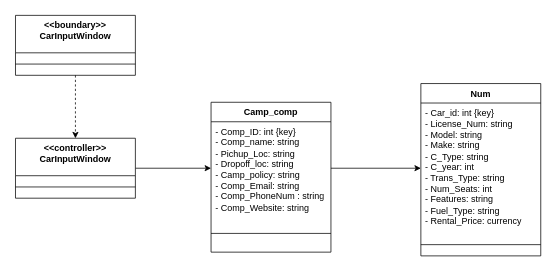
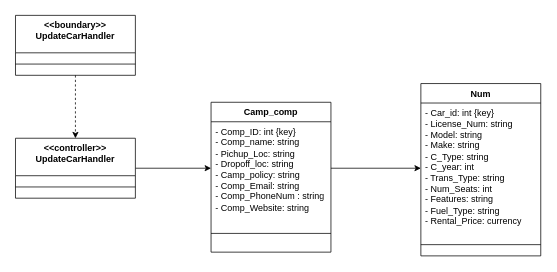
(75, 31) -> (75, 31)
(75, 154) -> (75, 154)
